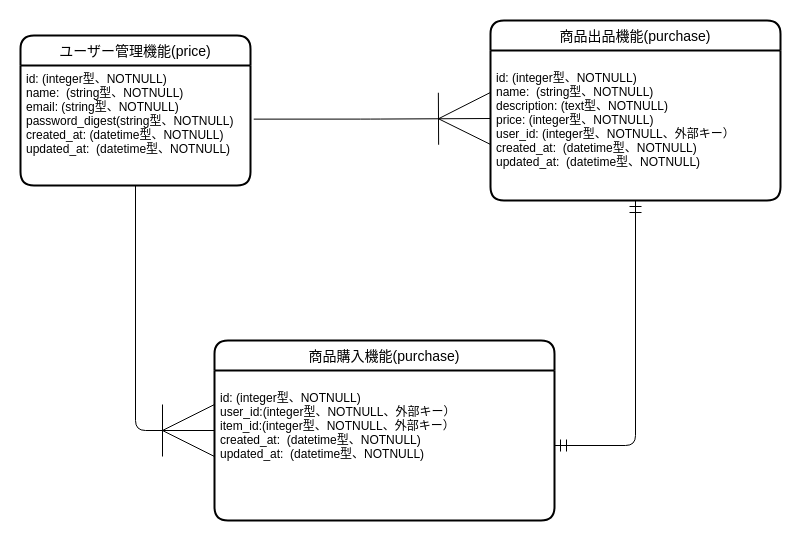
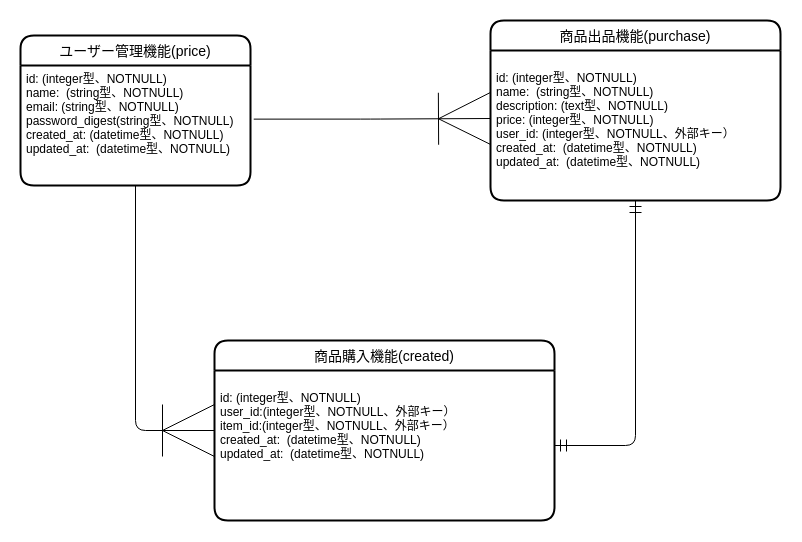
(384, 356) -> (384, 356)
